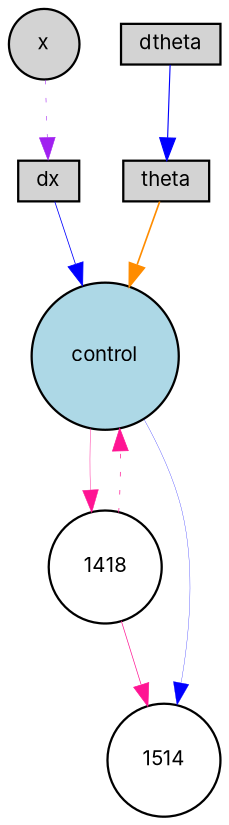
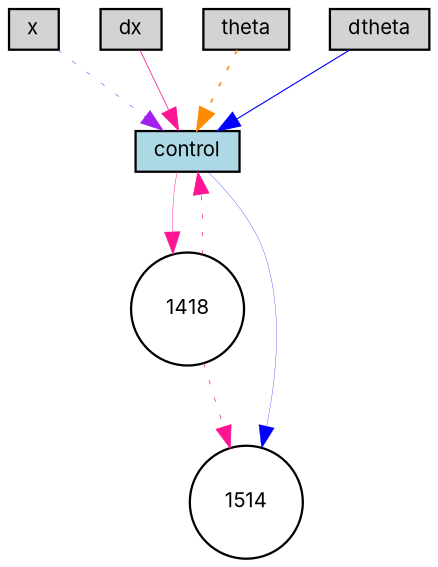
(44, 44) -> (34, 29)
(169, 101) -> (293, 84)
(46, 109) -> (102, 83)
(65, 233) -> (154, 80)
(148, 233) -> (222, 80)
(105, 356) -> (188, 151)
(131, 653) -> (213, 395)
